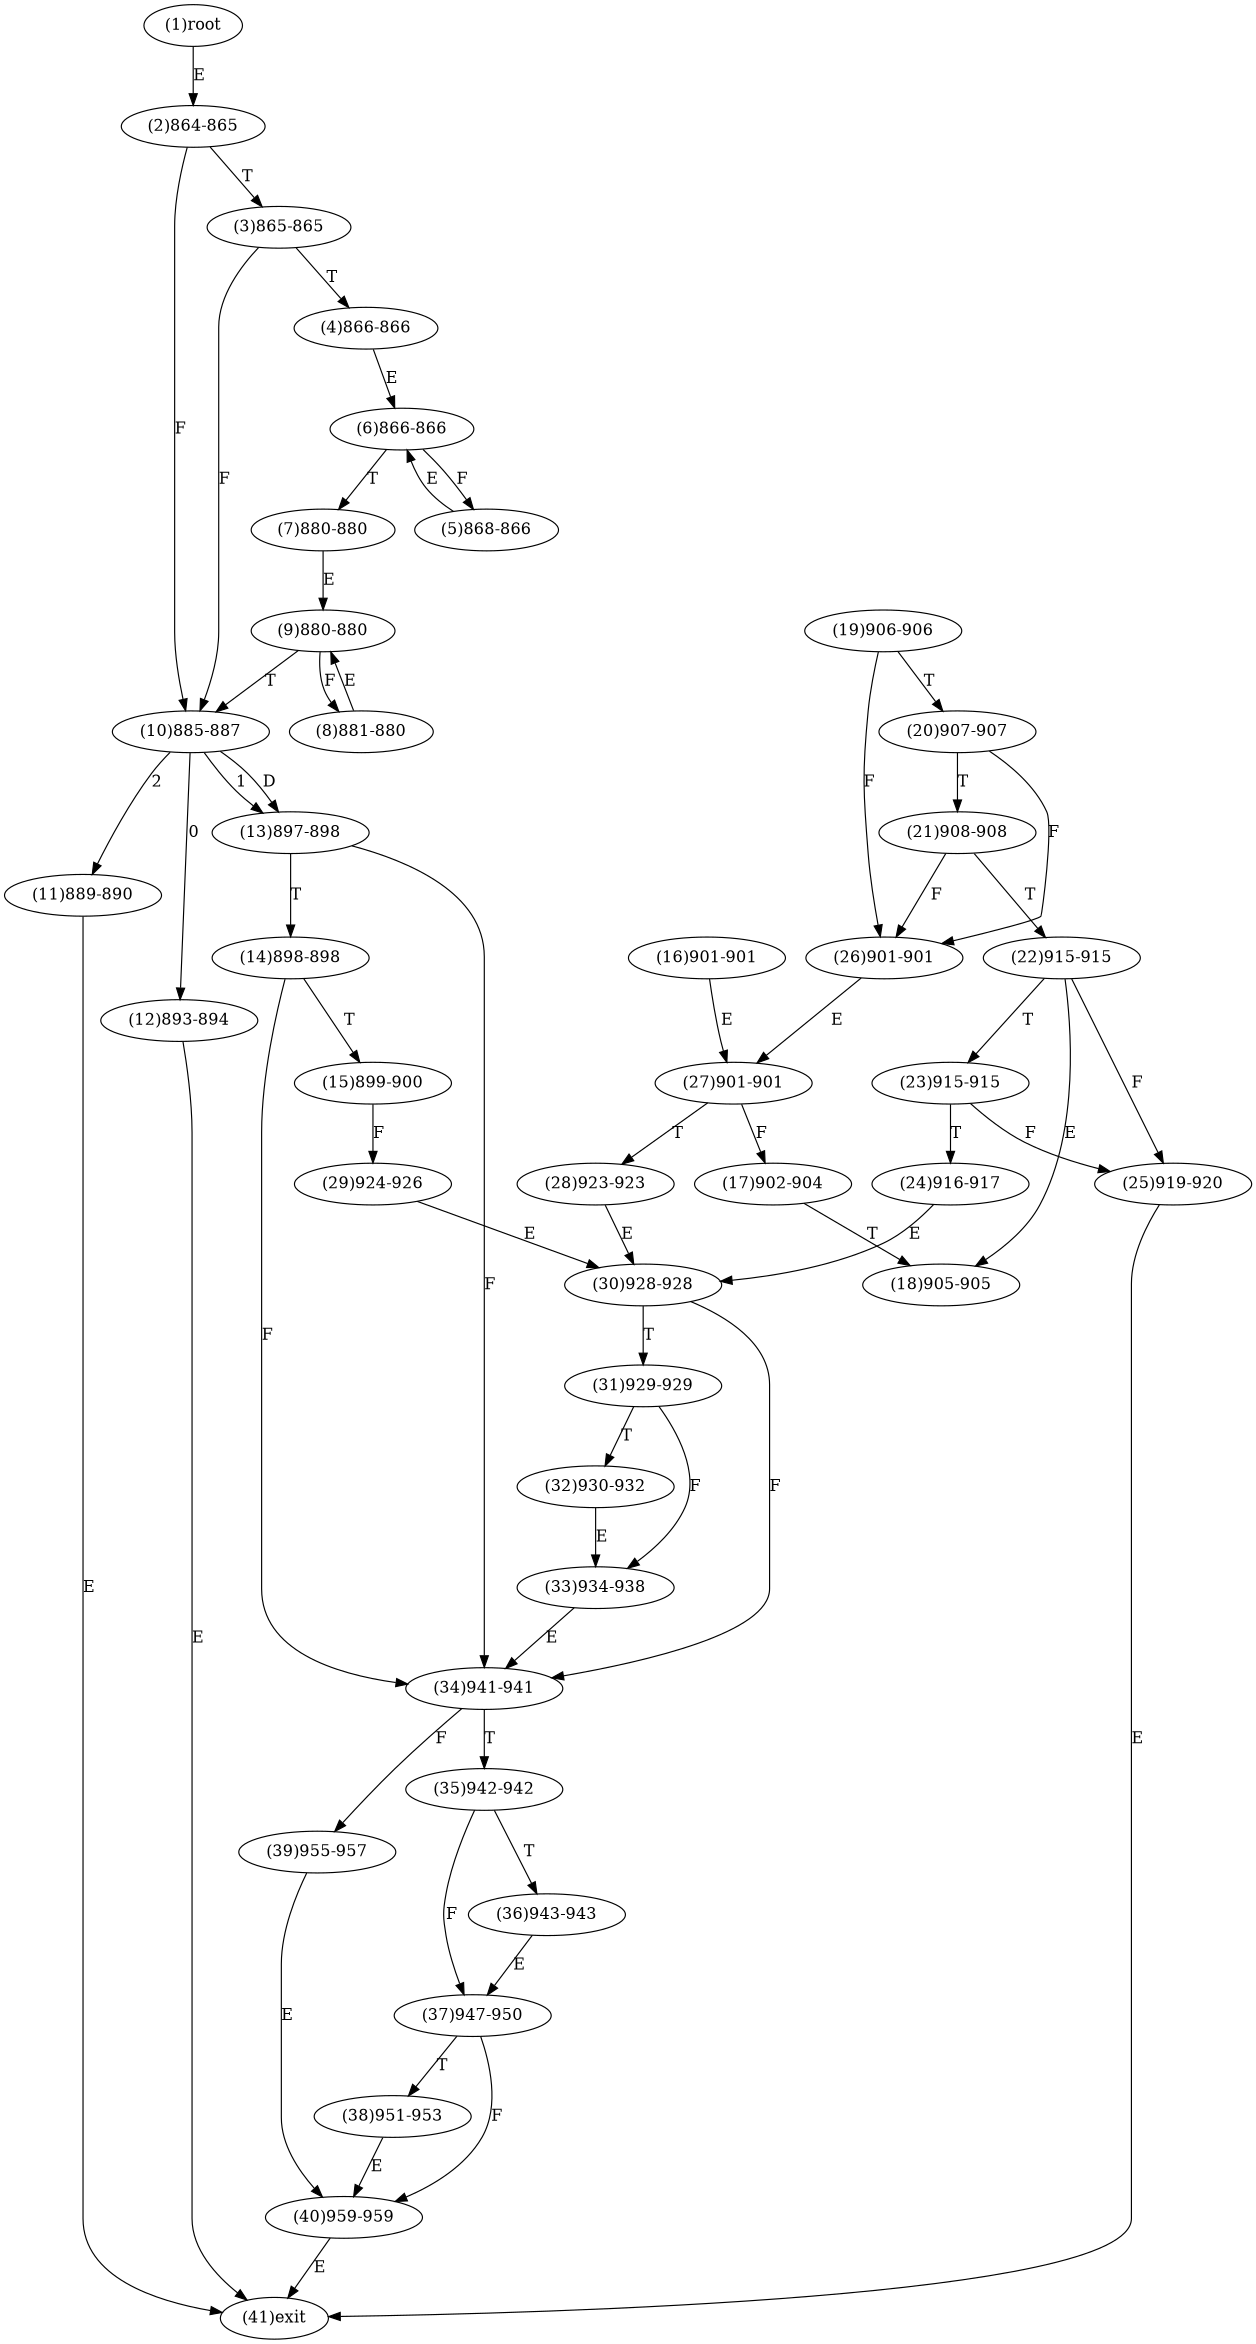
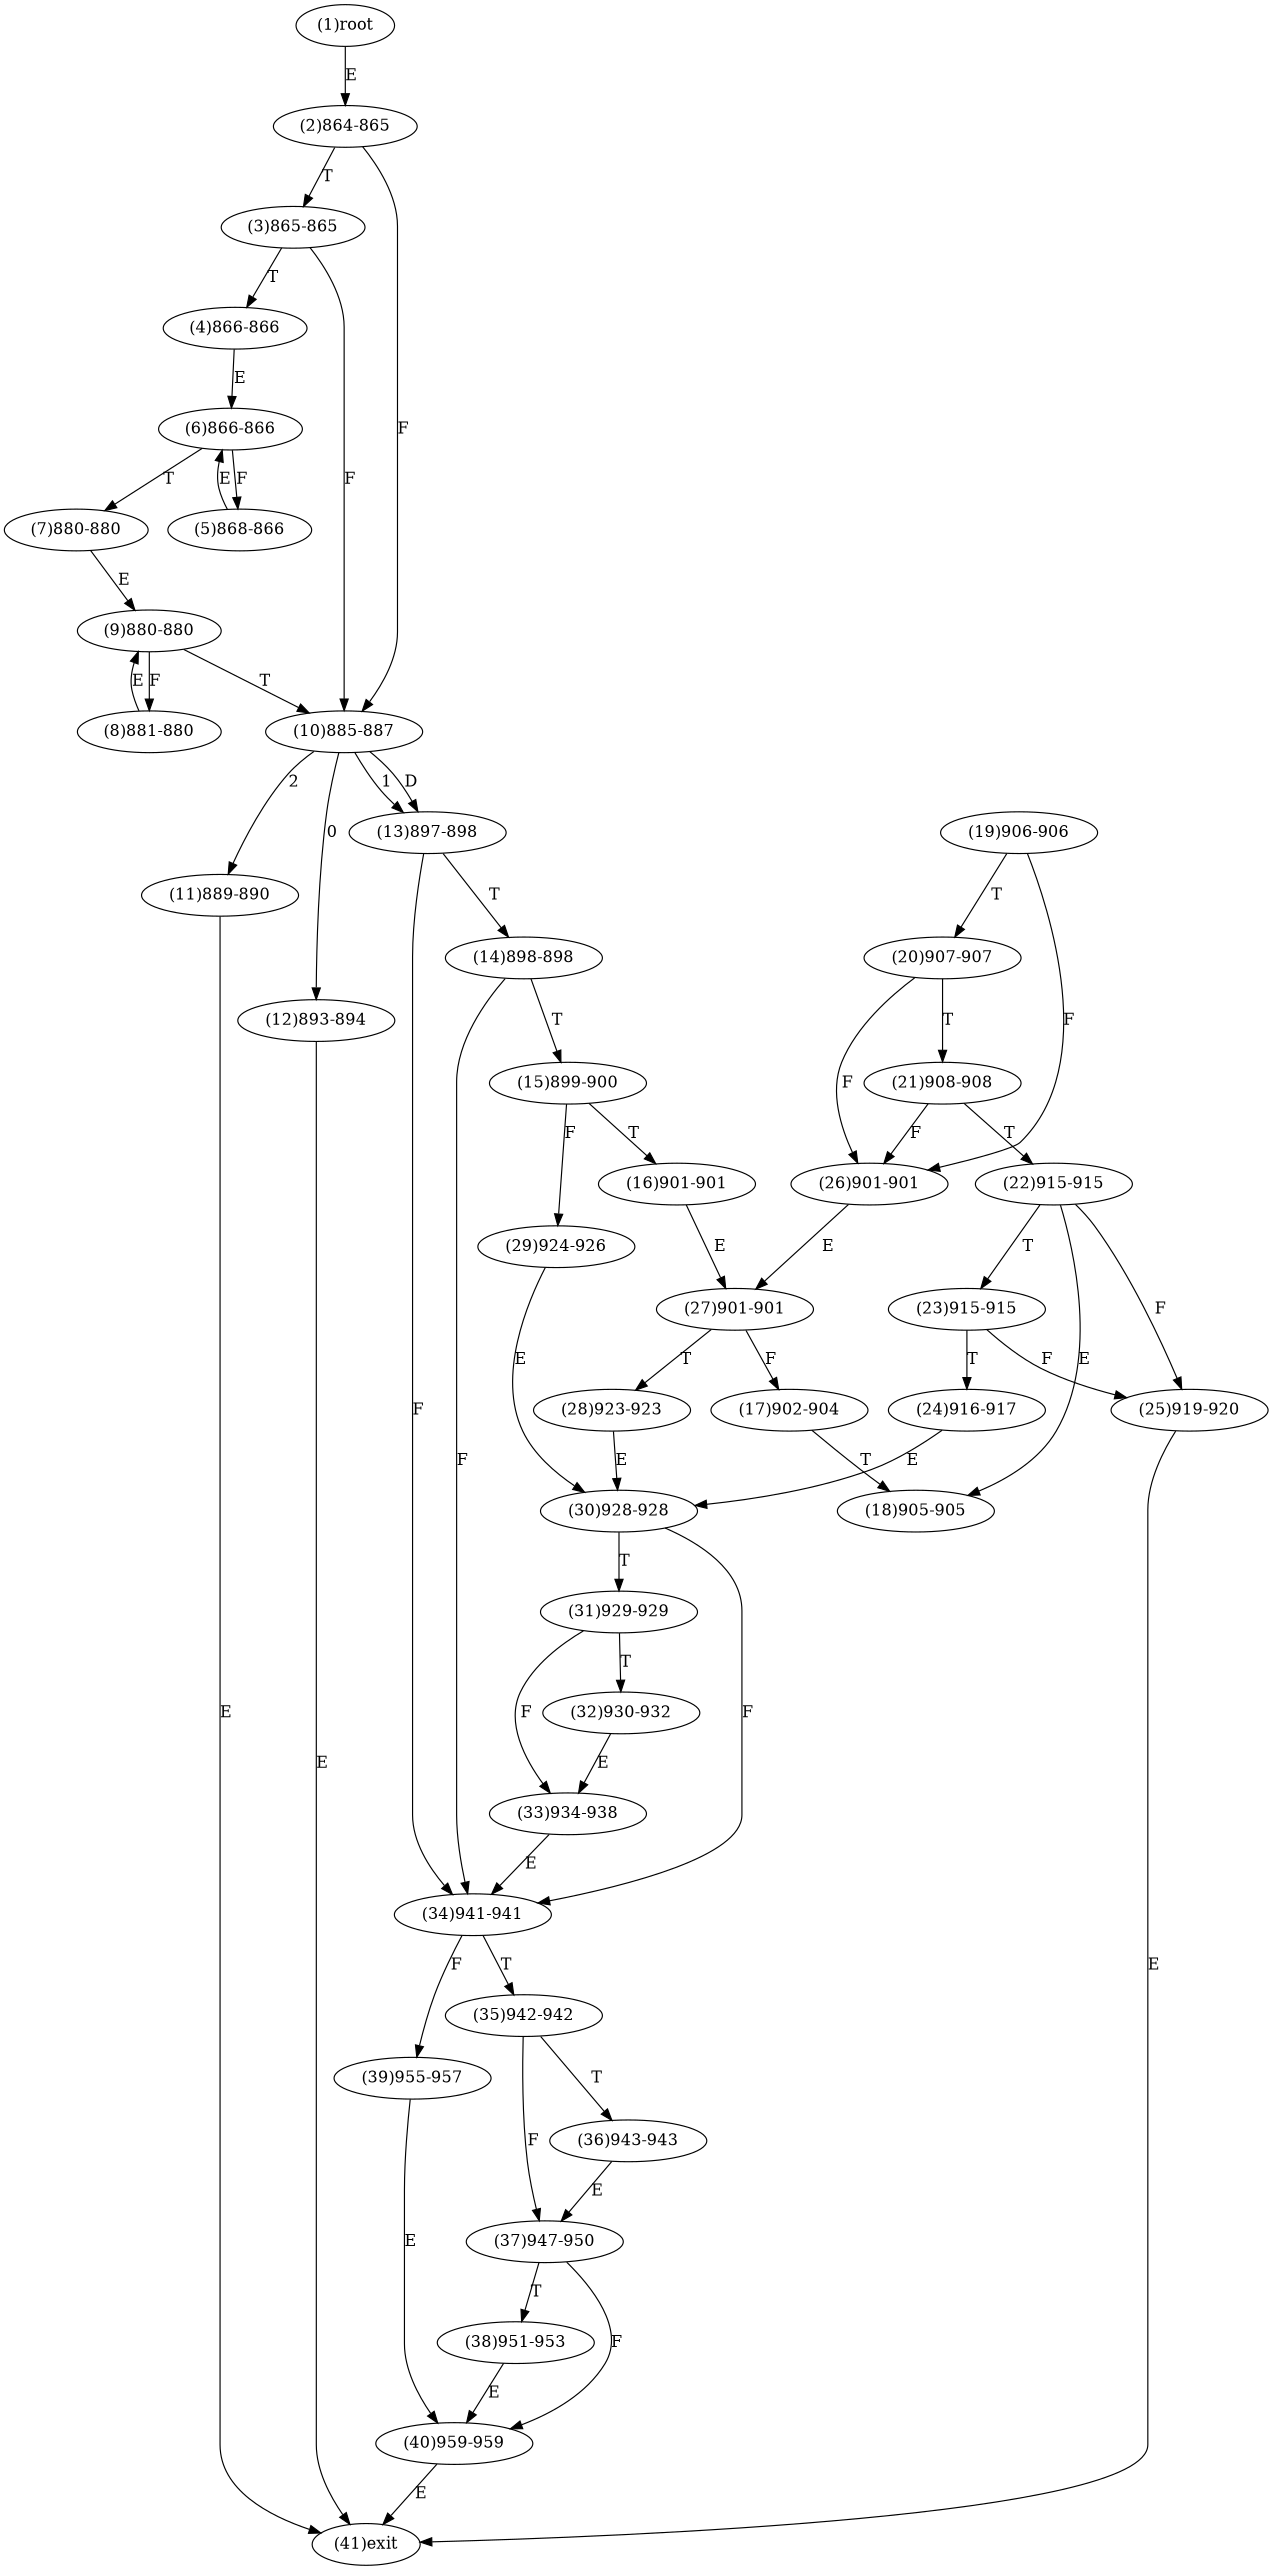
none -> (618, 1130)
